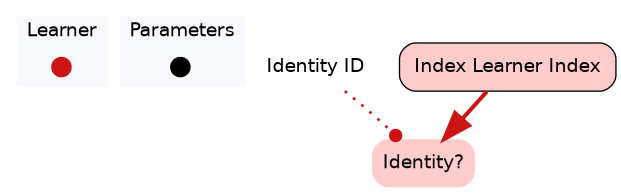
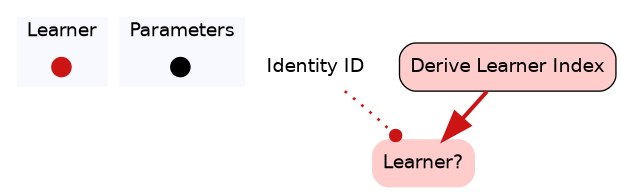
(508, 67) -> (508, 67)
(424, 163) -> (424, 163)
